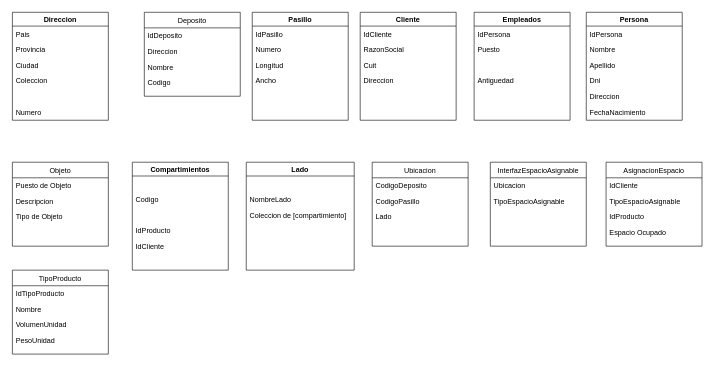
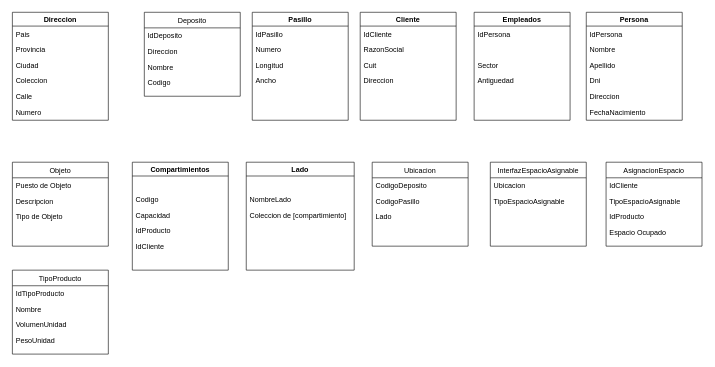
(522, 50) -> none
none -> (522, 65)
none -> (60, 96)
none -> (180, 215)
